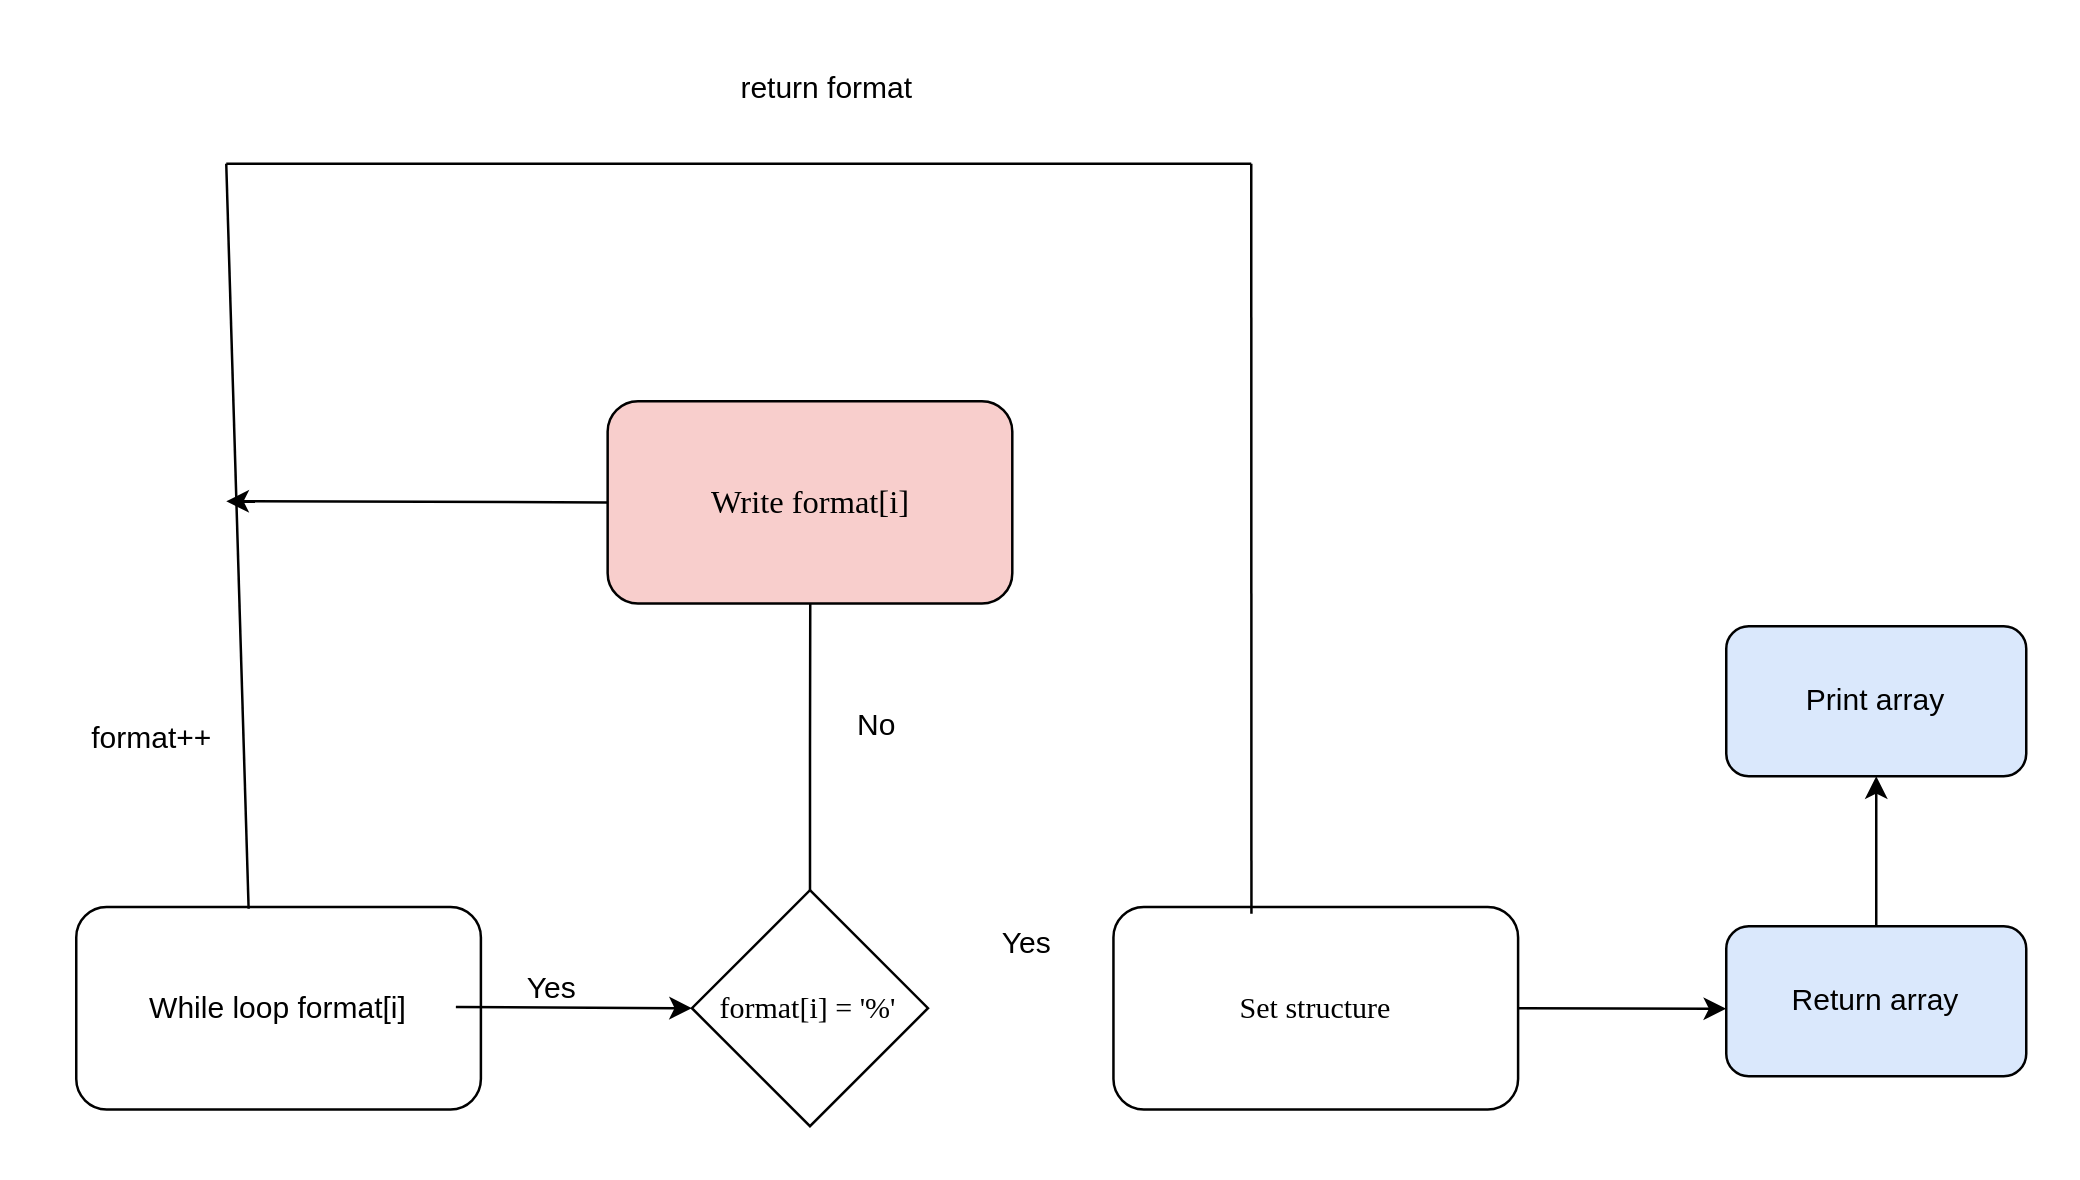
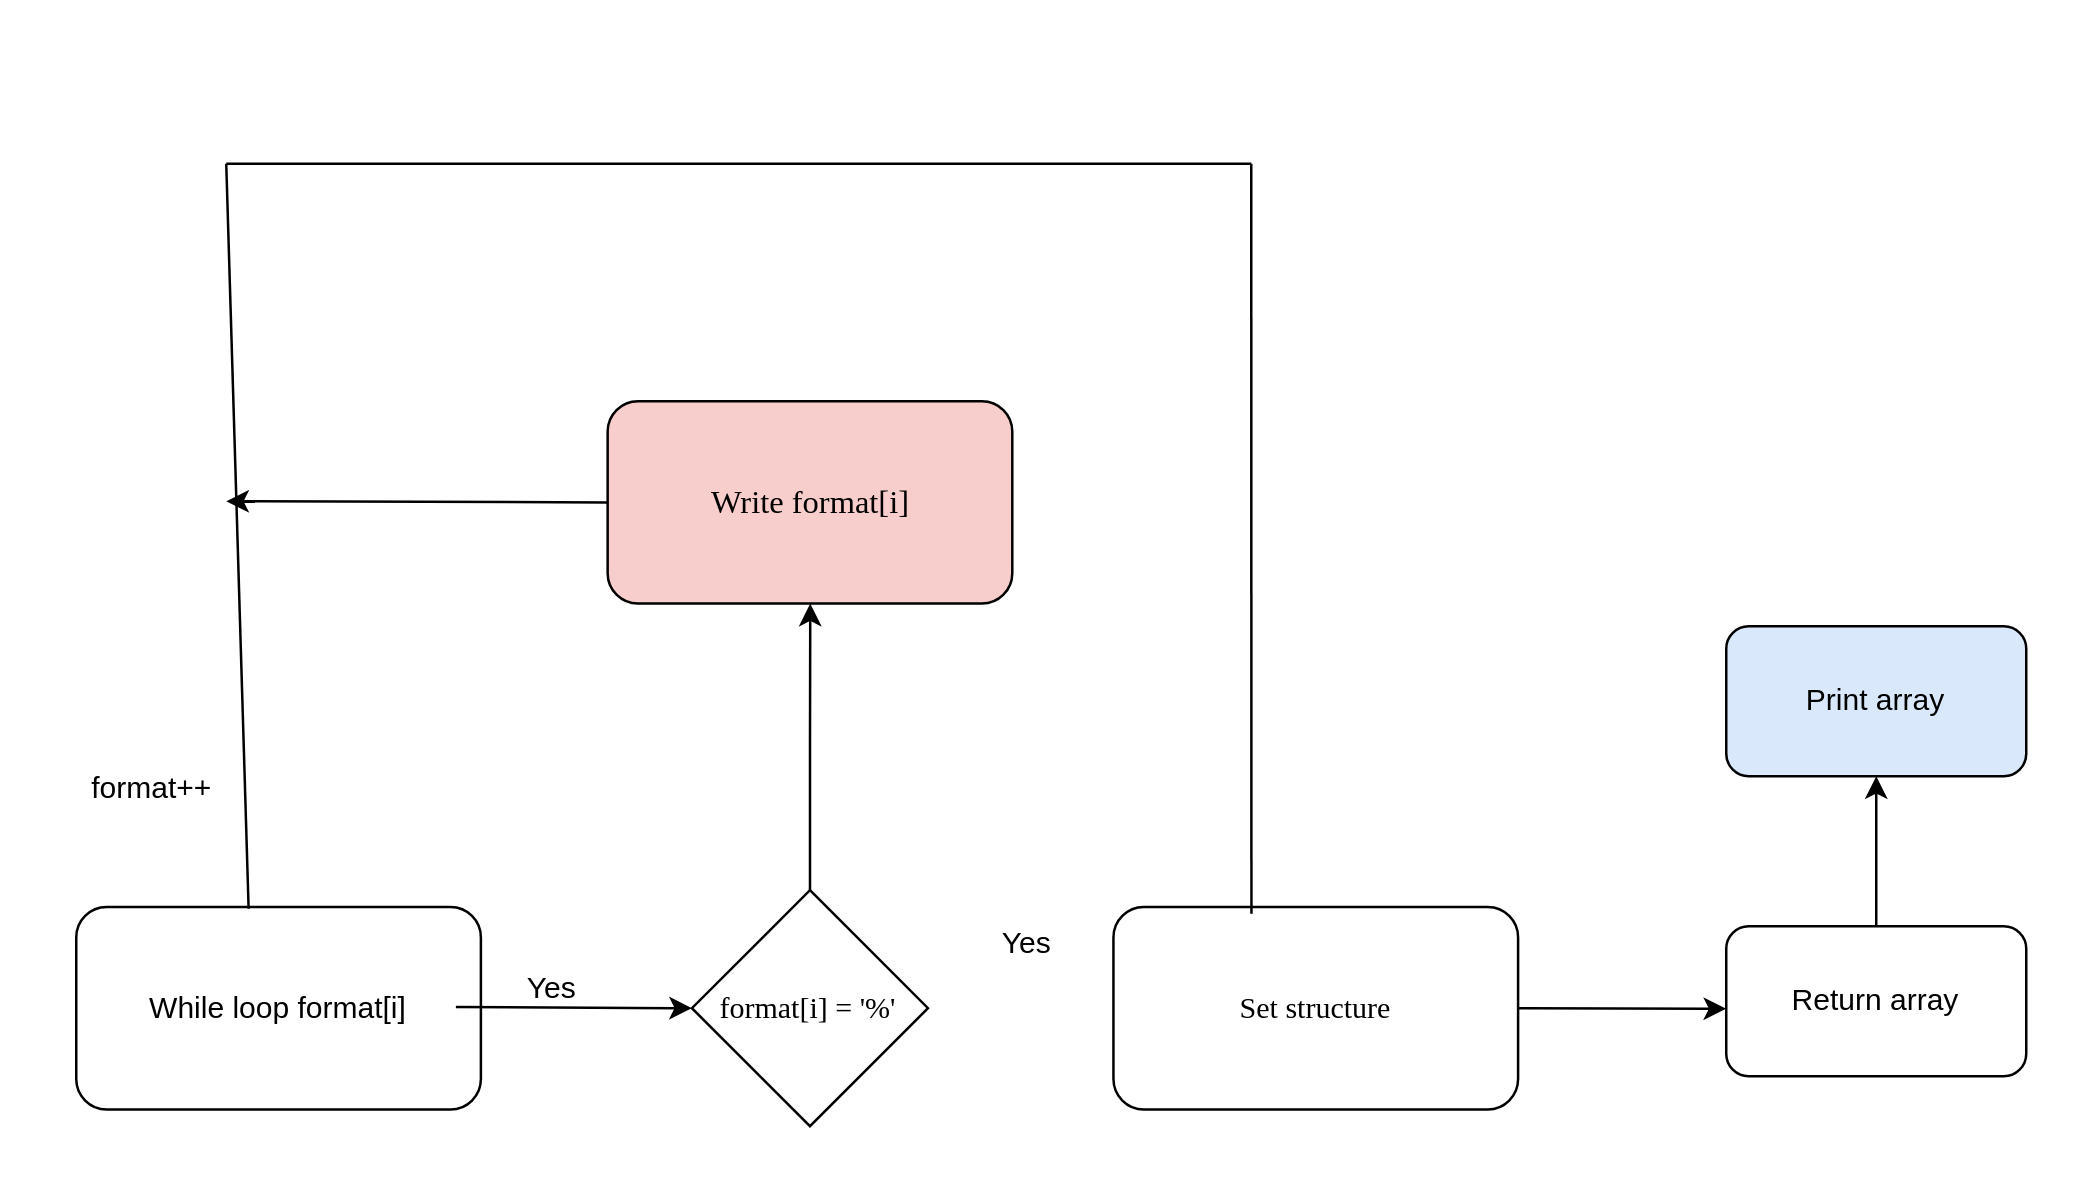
(826, 89) -> none
(810, 614) -> (810, 622)
(876, 726) -> none
(151, 739) -> (151, 789)
(1876, 1001) -> (1876, 1001)
